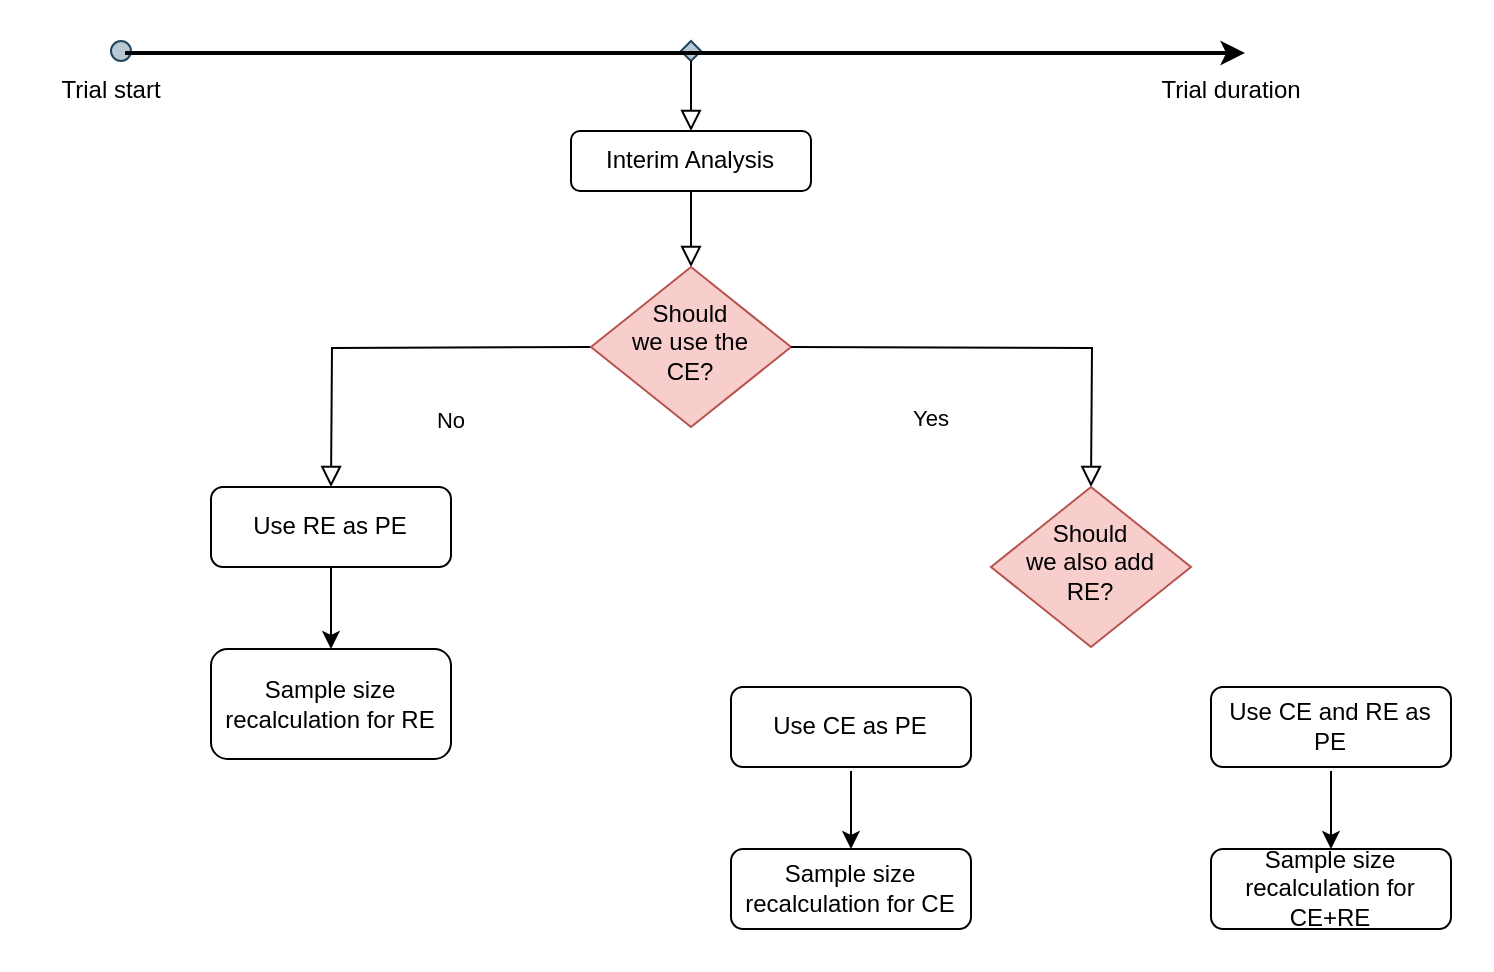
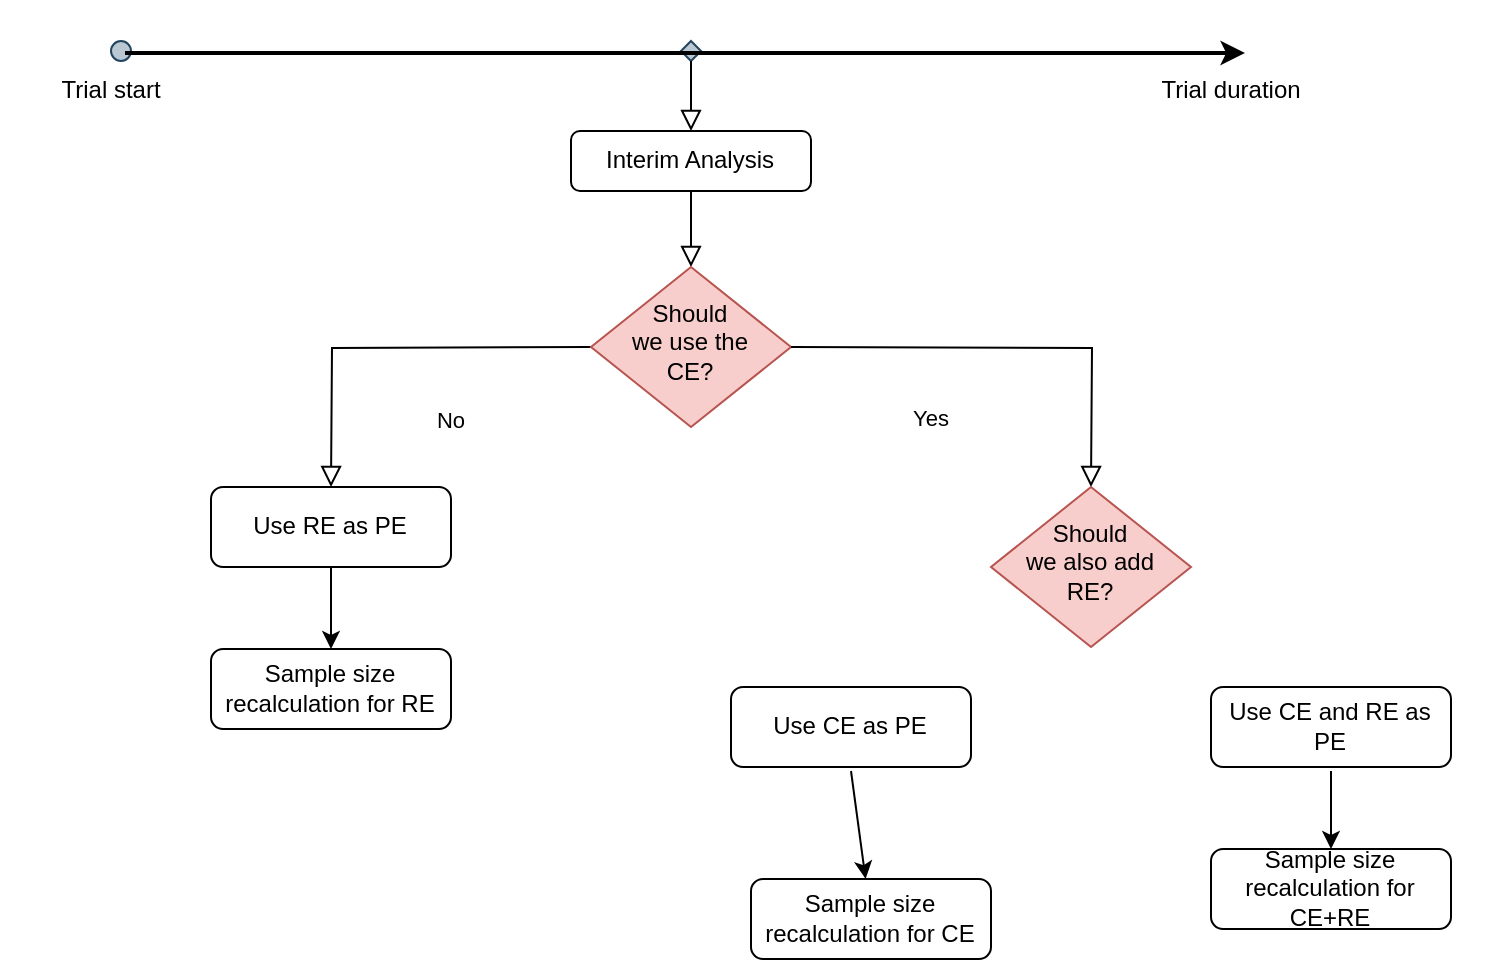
(331, 704) -> (331, 689)
(851, 889) -> (871, 919)
